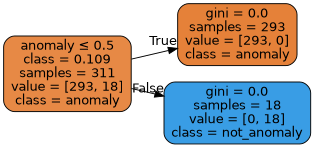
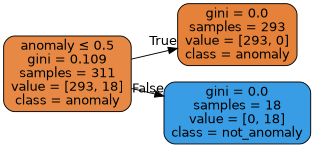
(67, 60) -> (67, 60)
